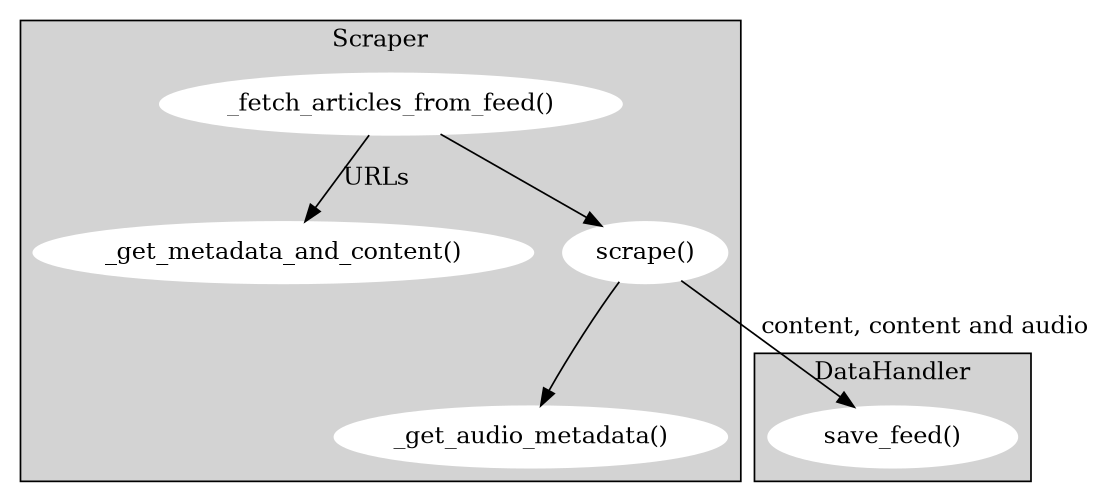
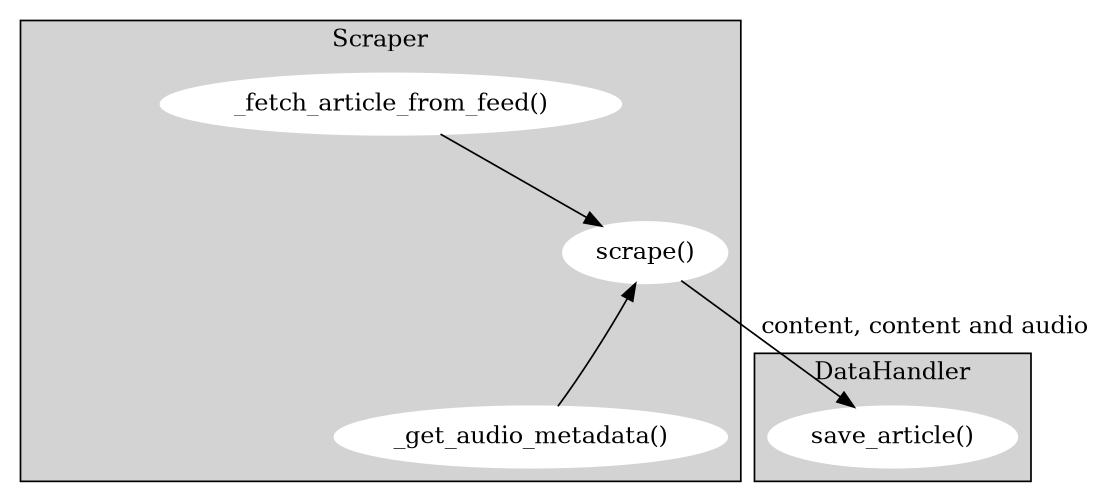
(391, 104) -> (391, 104)
(283, 253) -> none
(583, 335) -> (594, 353)
(893, 437) -> (893, 437)
